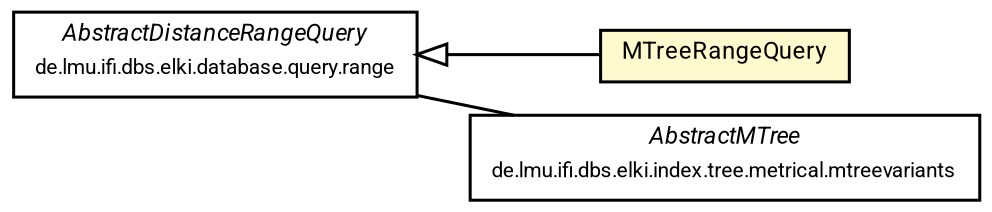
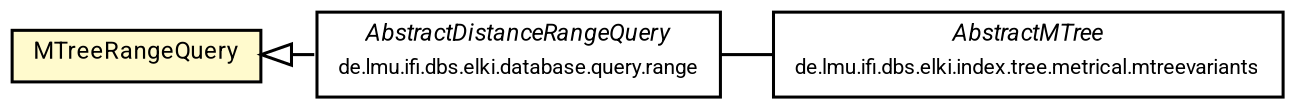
(523, 55) -> (303, 55)
